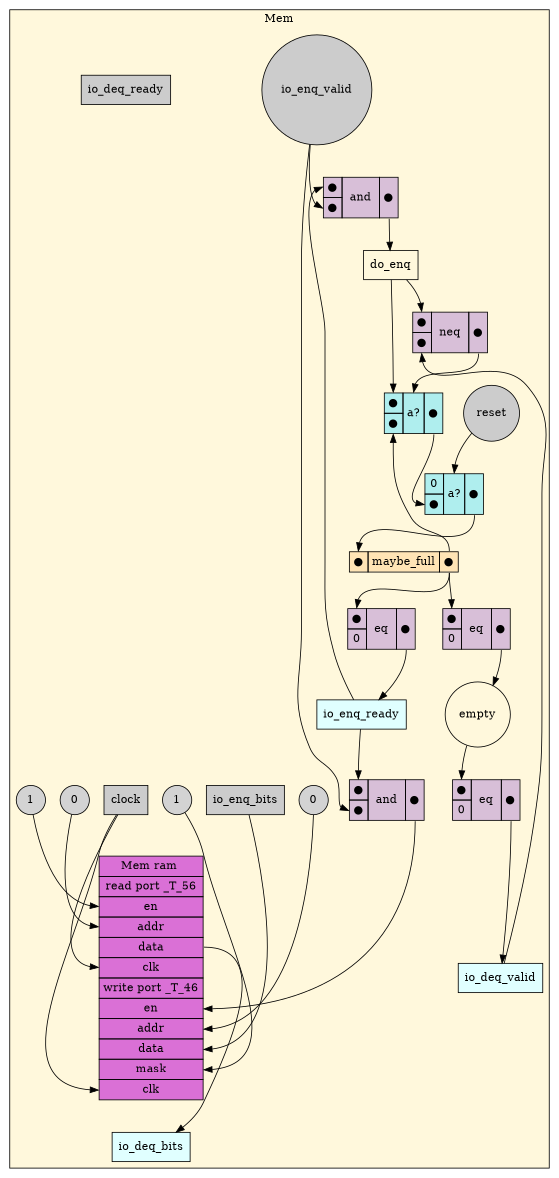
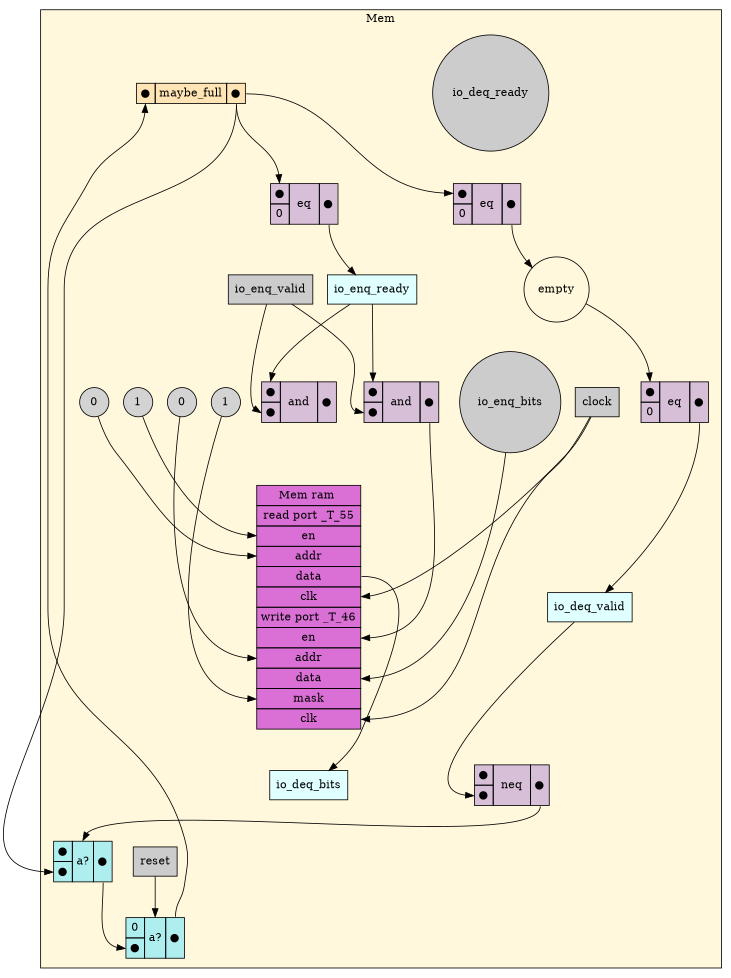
(126, 90) -> (491, 93)
(317, 90) -> (271, 290)
(391, 265) -> none
(492, 413) -> (155, 862)
(245, 800) -> (510, 402)
(151, 886) -> (309, 515)
